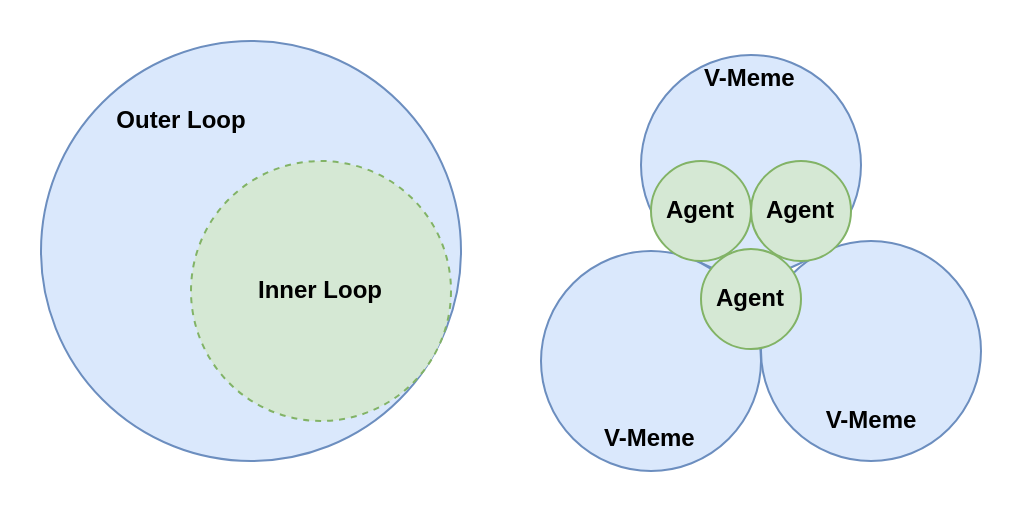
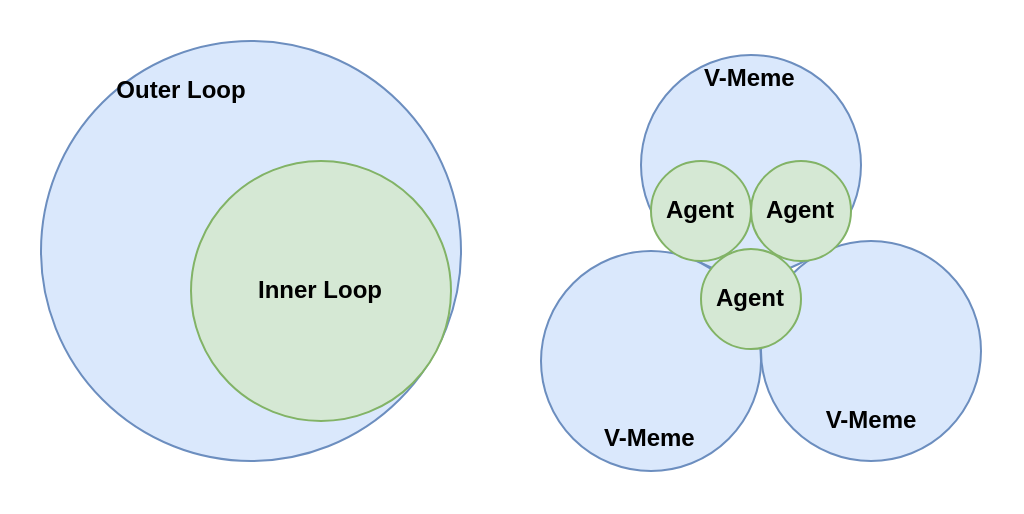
(181, 121) -> (181, 91)
(321, 291) -> (321, 291)
